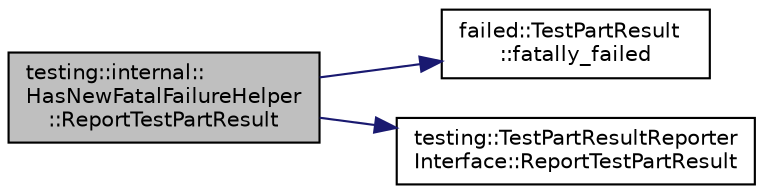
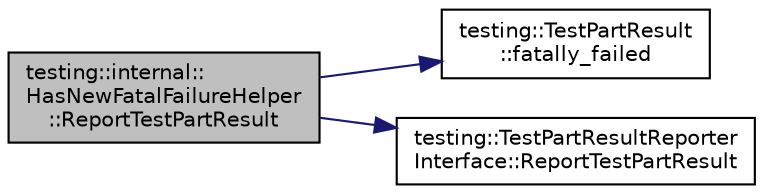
(576, 44) -> (576, 44)
